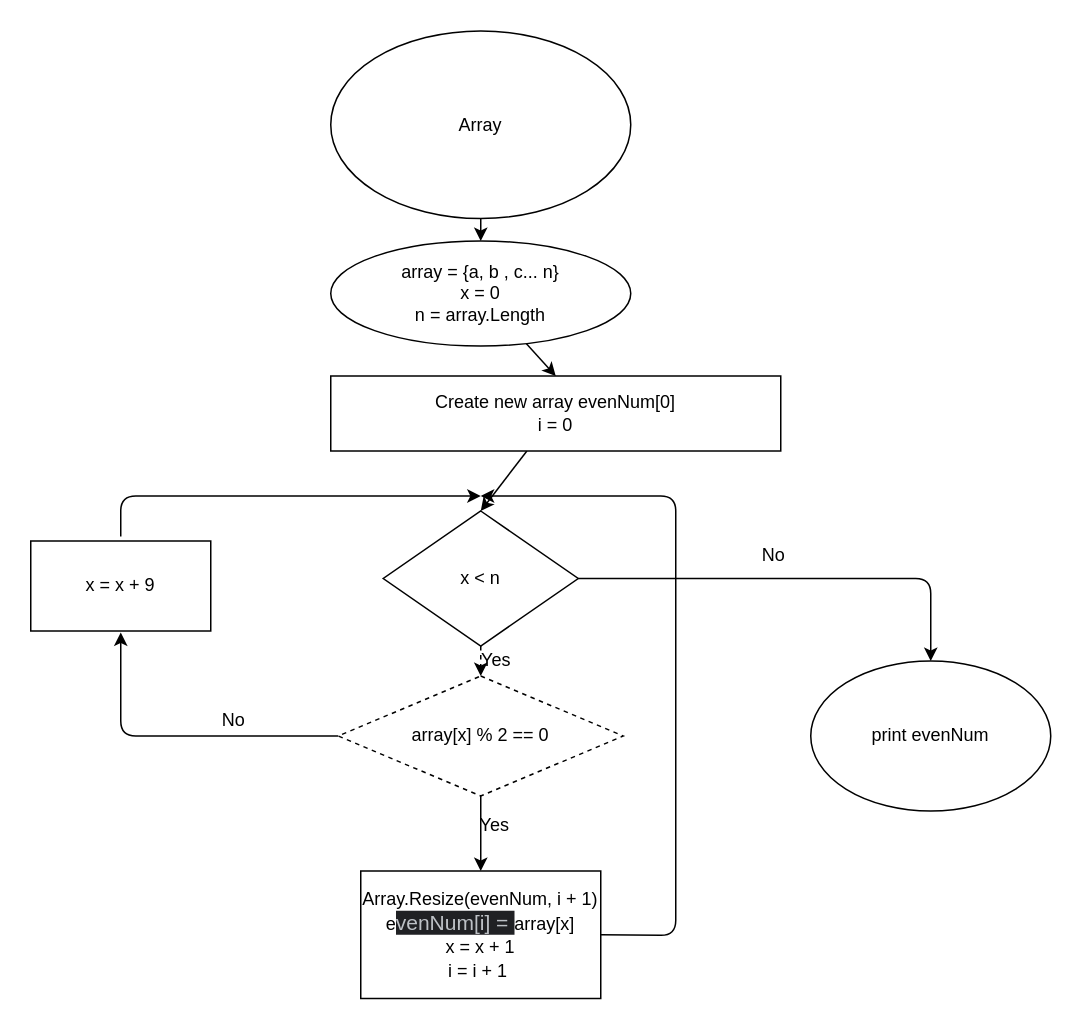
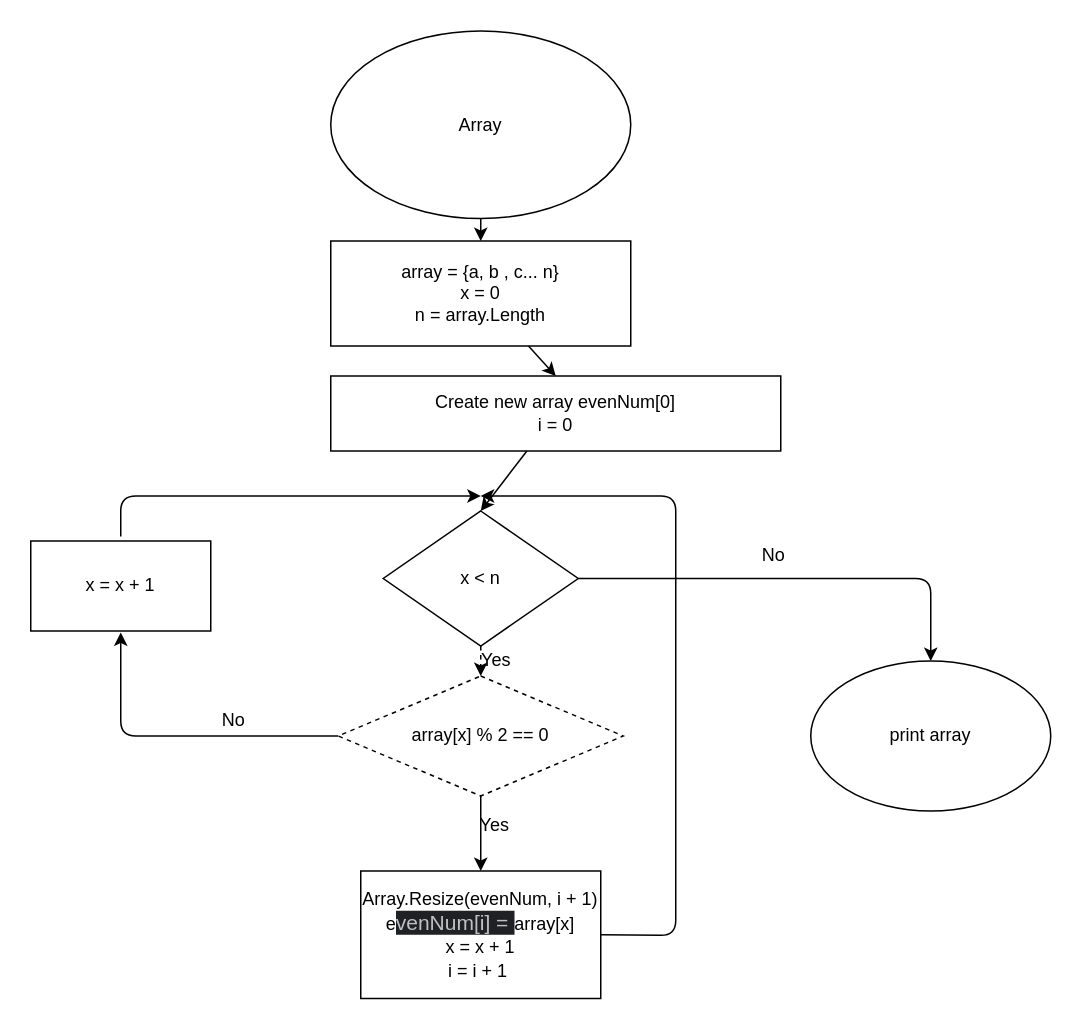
(481, 293) -> (481, 293)
(121, 586) -> (121, 586)
(931, 736) -> (931, 736)
